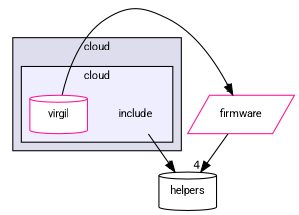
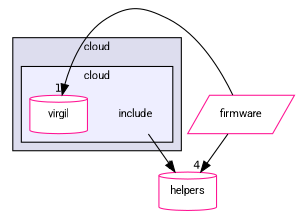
(137, 9) -> (148, 11)
(188, 191) -> (188, 191)
